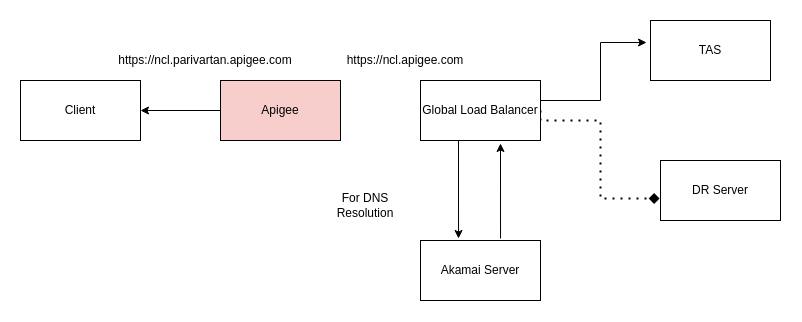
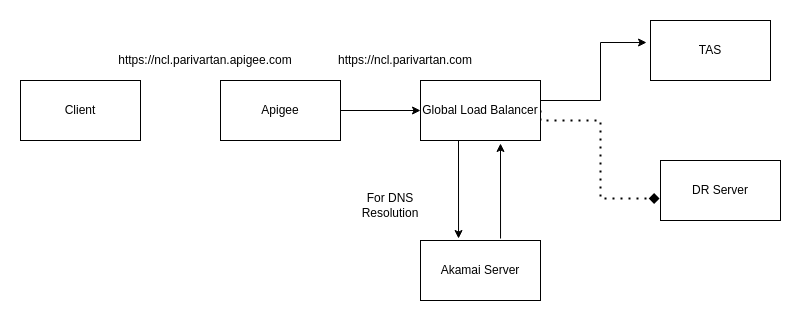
(406, 61) -> (406, 61)
(184, 111) -> (377, 111)
(281, 111) -> (281, 111)
(366, 206) -> (391, 206)
